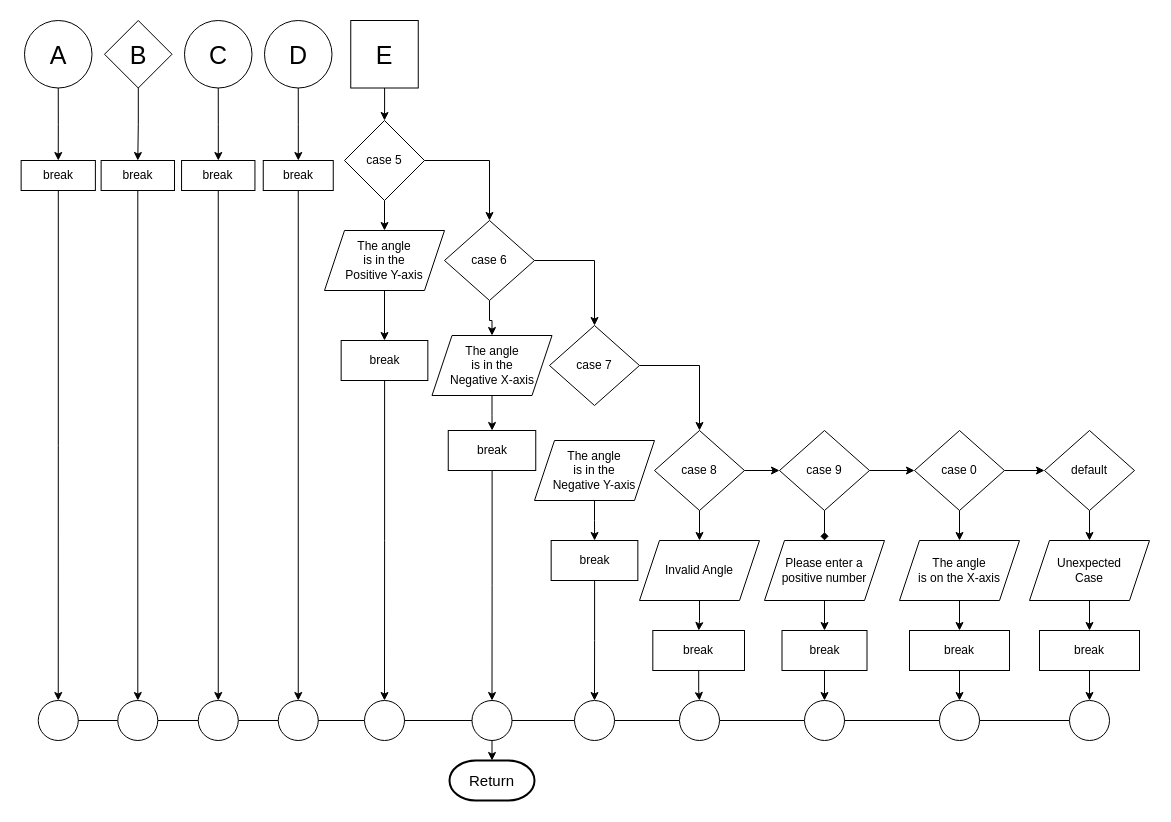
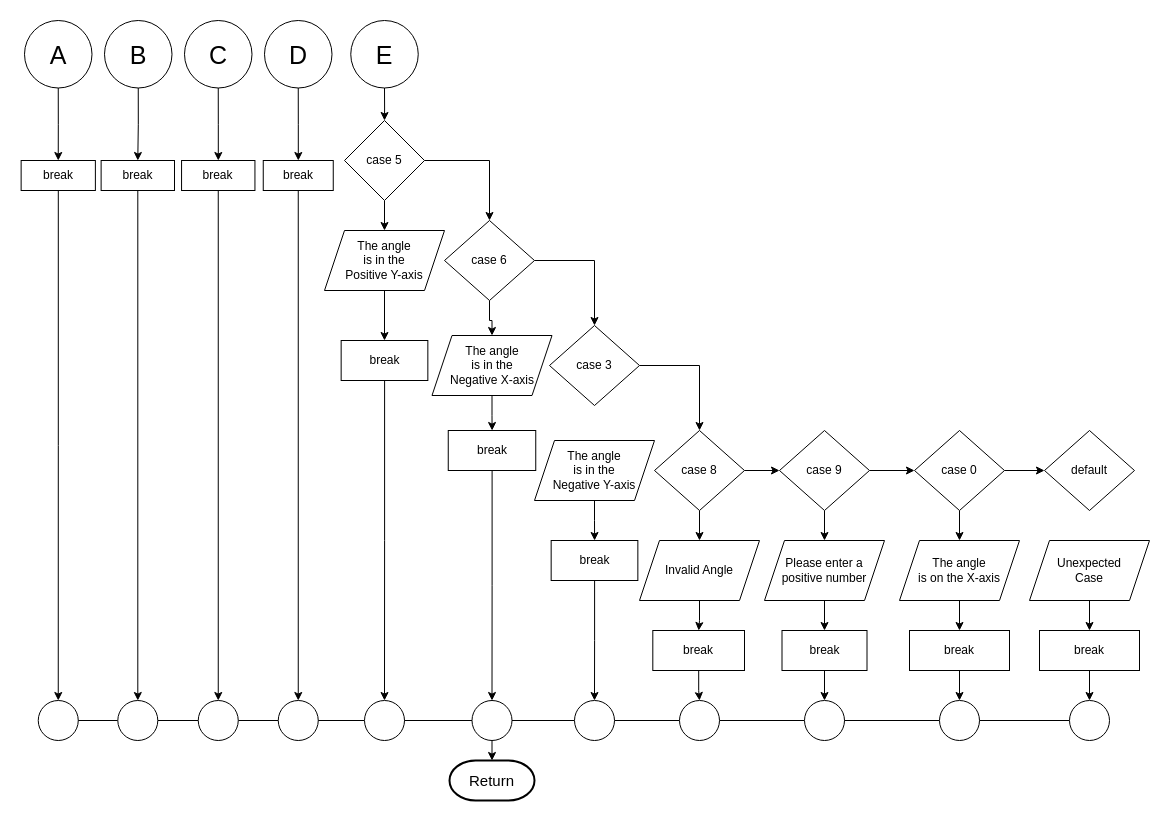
(138, 54) -> (138, 54)
(385, 54) -> (385, 54)
(595, 366) -> (595, 366)
(1090, 530) -> none
(825, 532) -> (825, 532)
